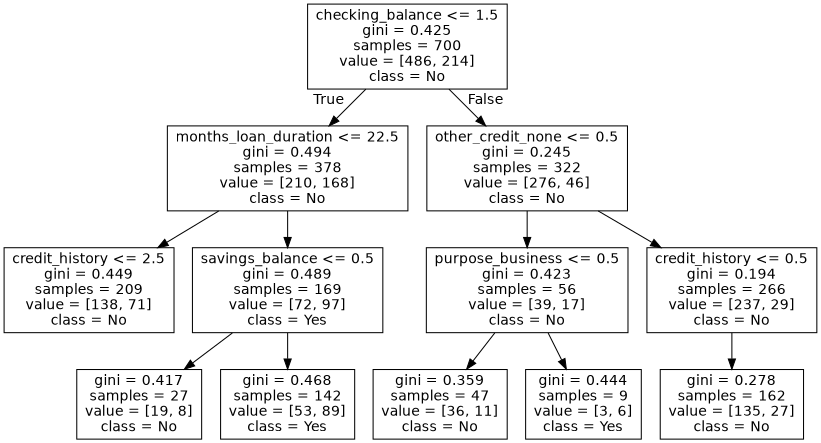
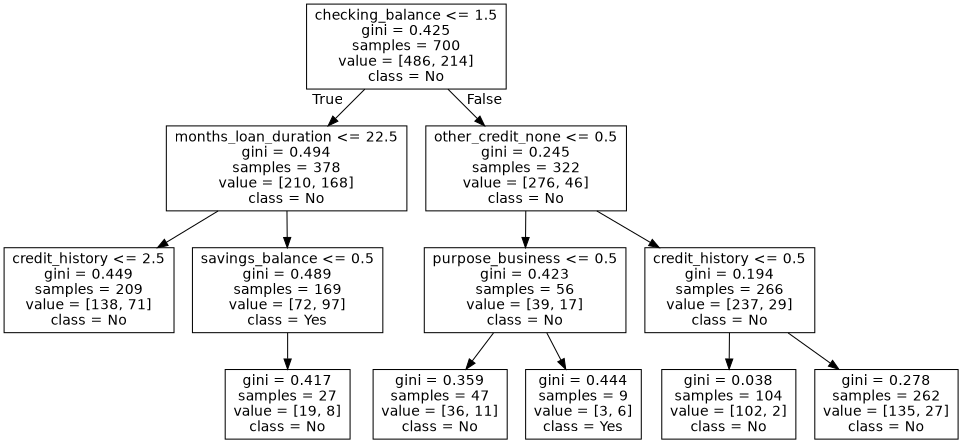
(288, 404) -> none
none -> (729, 404)
(732, 404) -> (886, 404)
